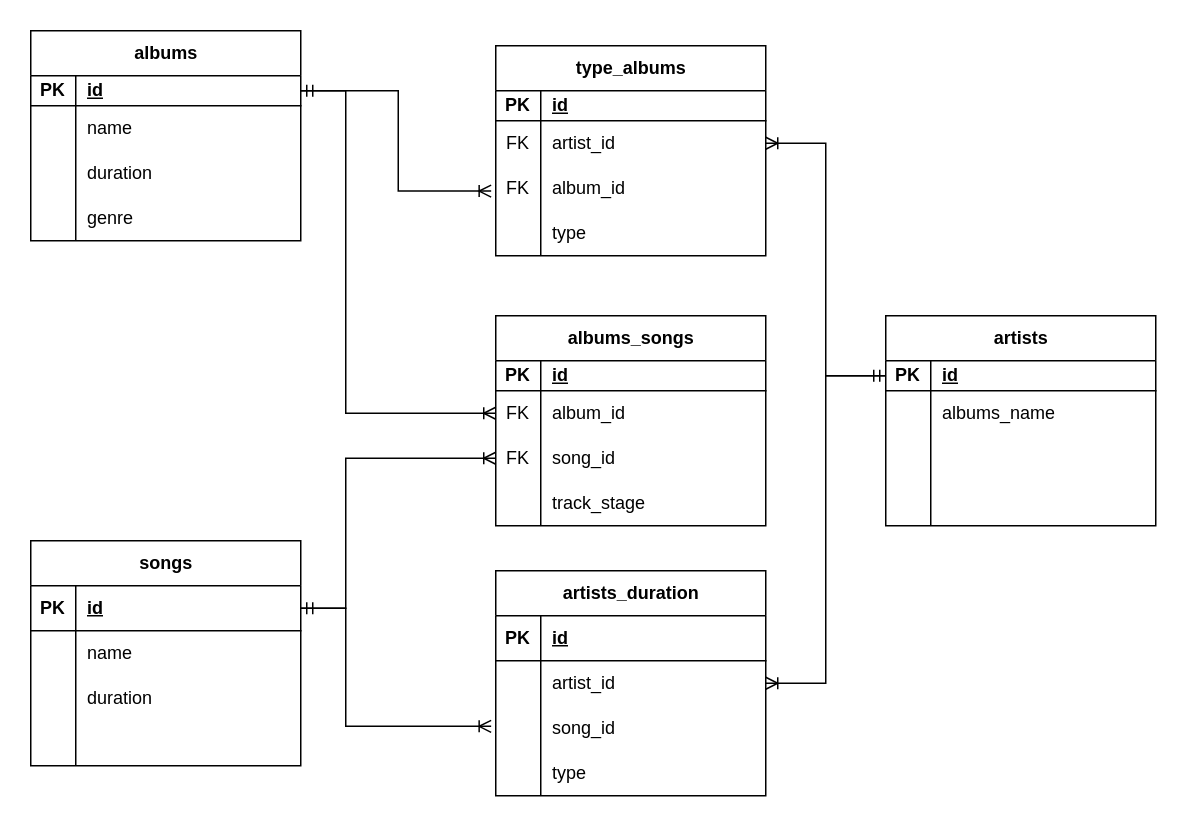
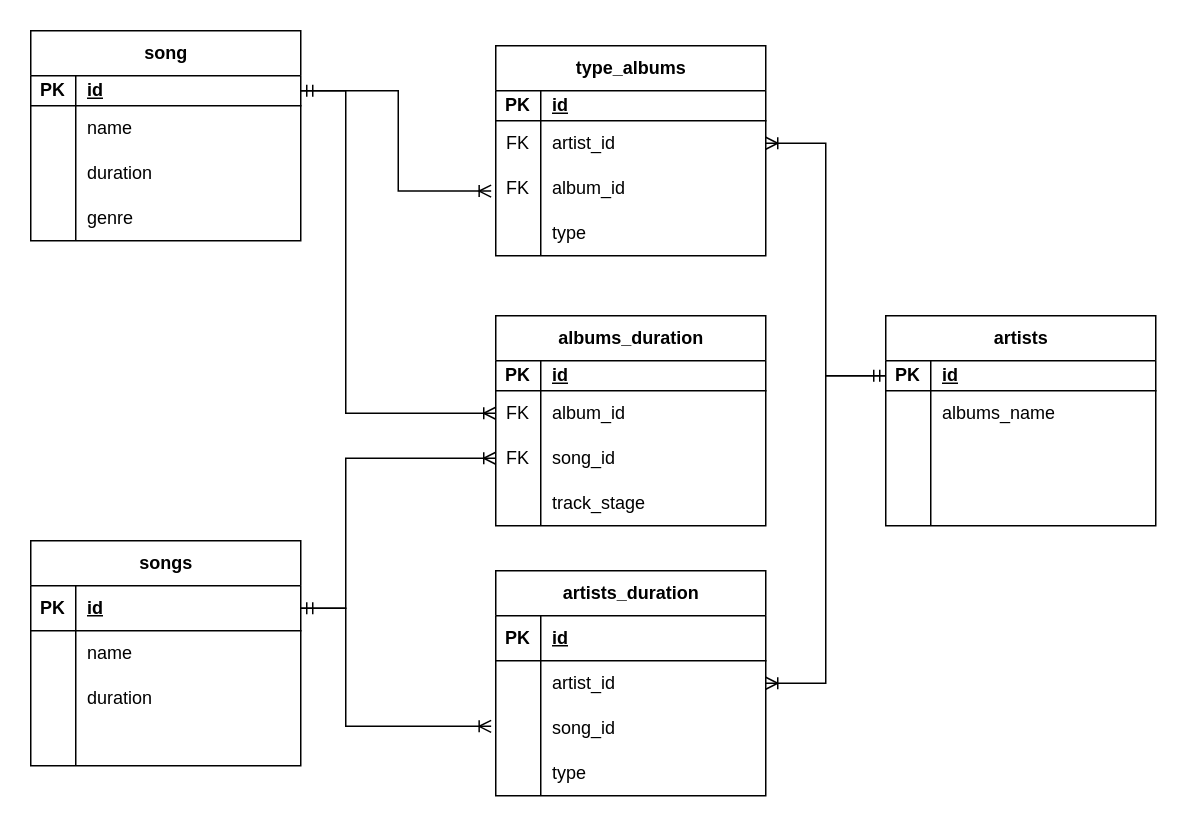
(167, 53) -> (167, 53)
(632, 338) -> (632, 338)
